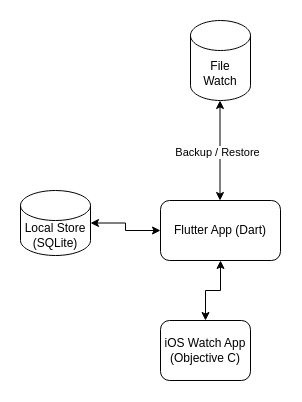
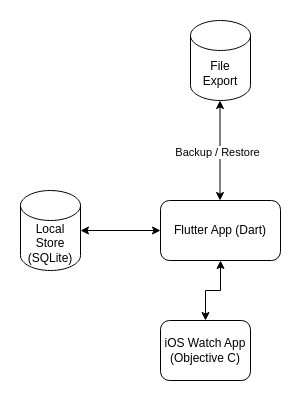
(221, 74) -> (221, 74)
(56, 223) -> (51, 231)
